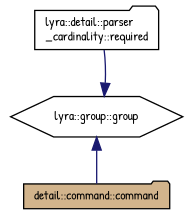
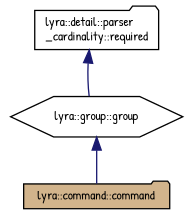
(105, 66) -> (88, 80)
(97, 196) -> (97, 196)
